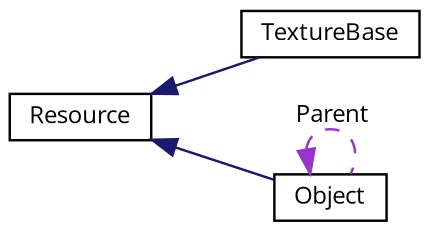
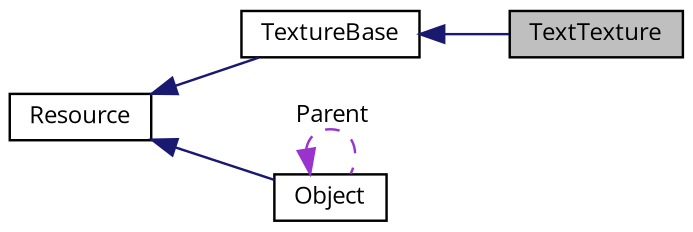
none -> (596, 34)
